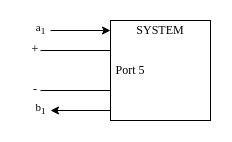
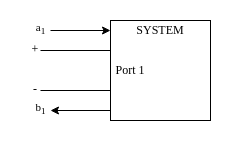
(131, 71) -> (131, 71)
